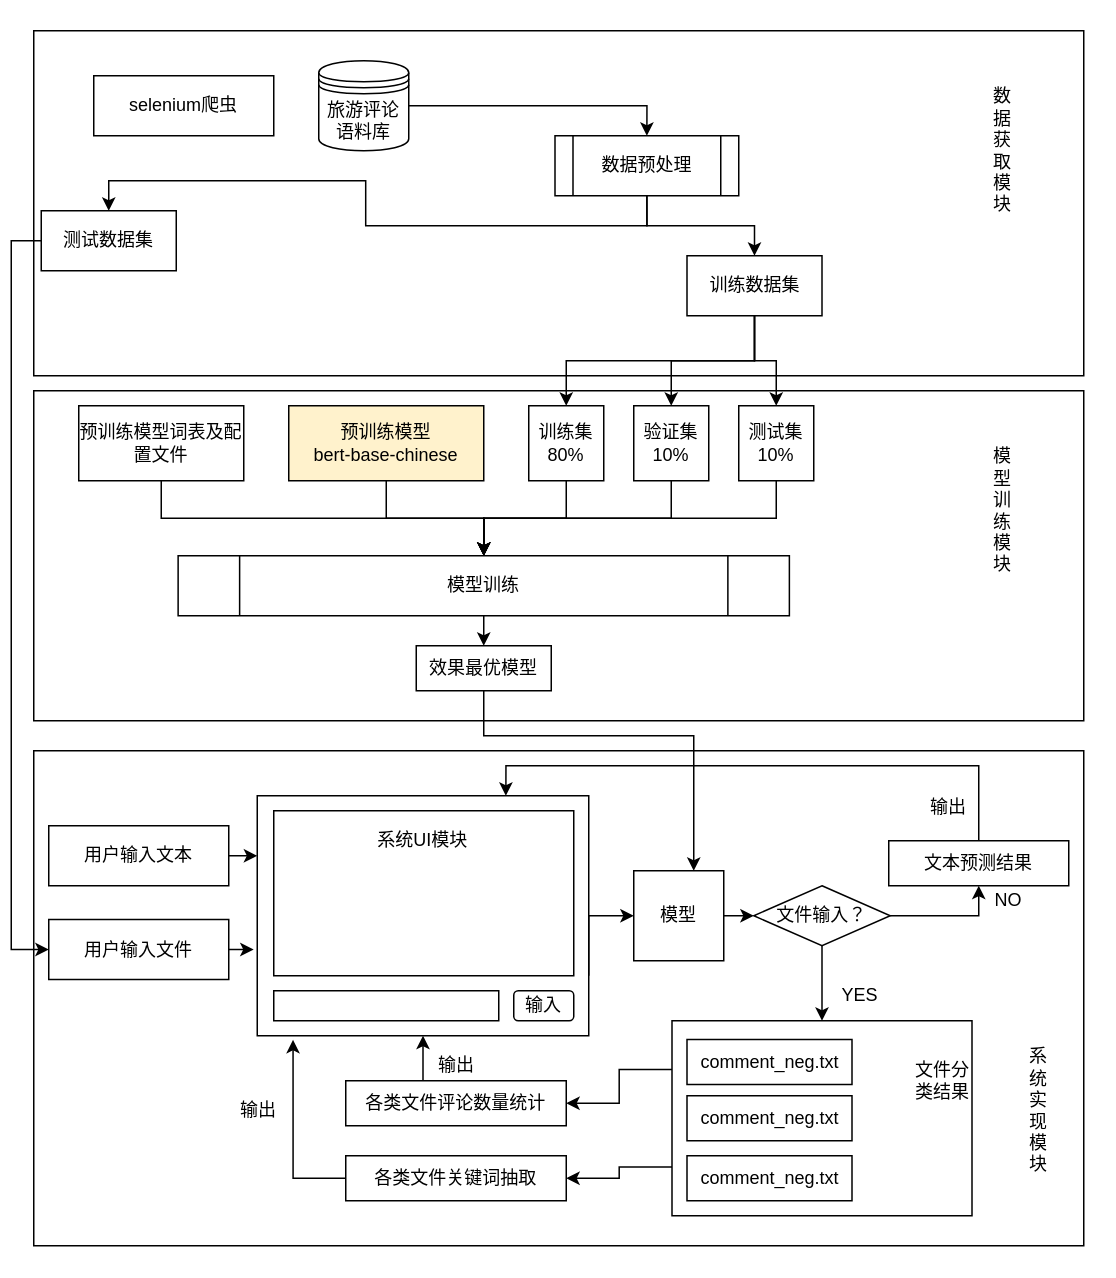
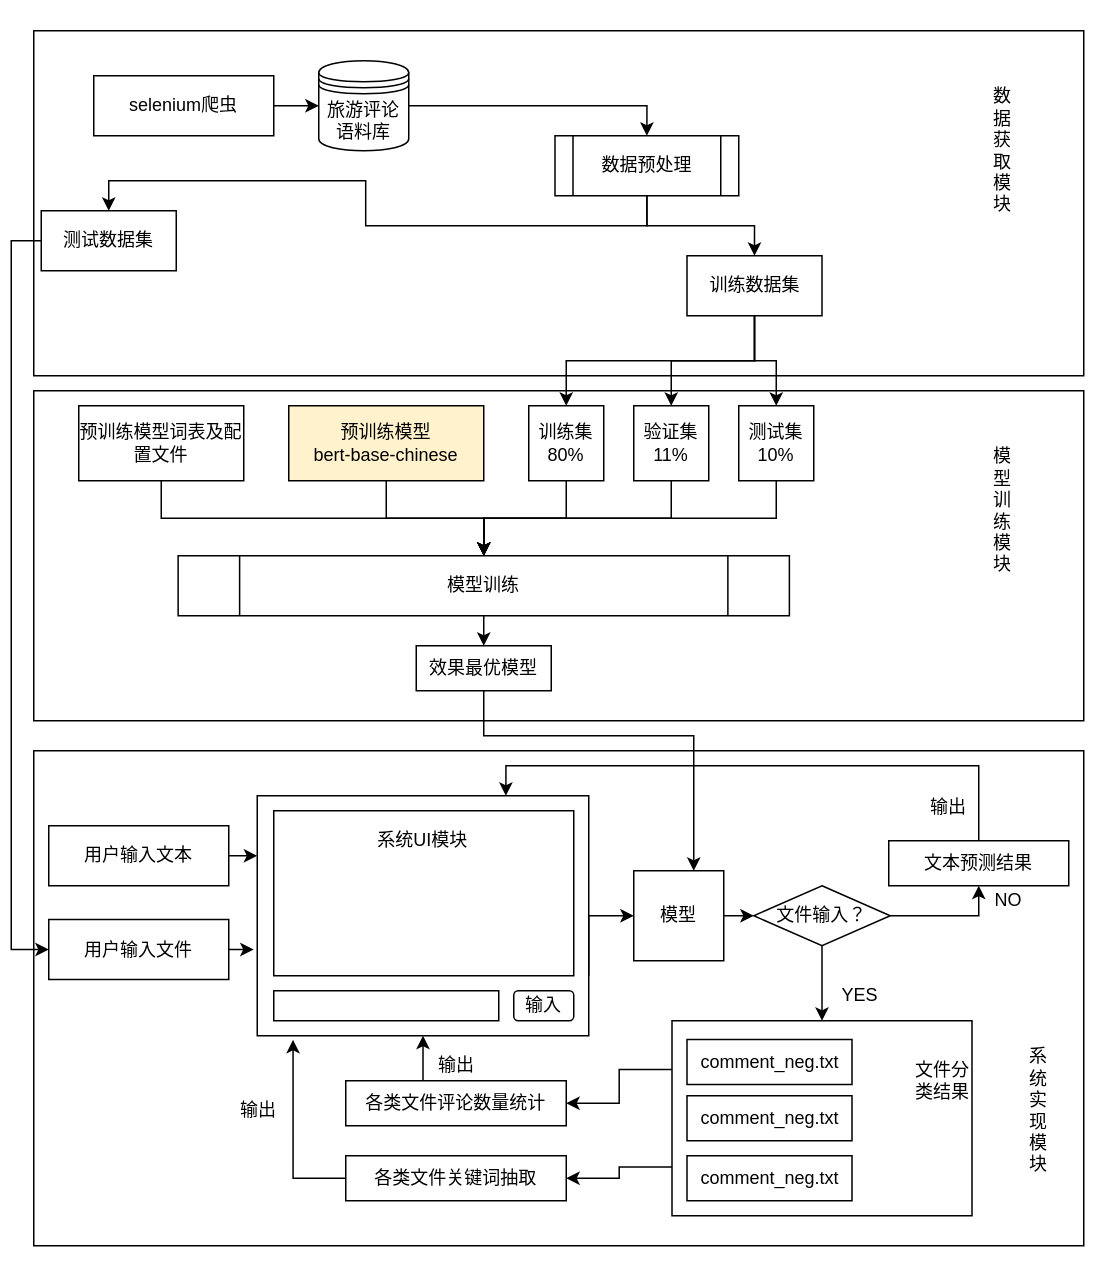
none -> (302, 106)
(671, 443) -> (671, 443)
